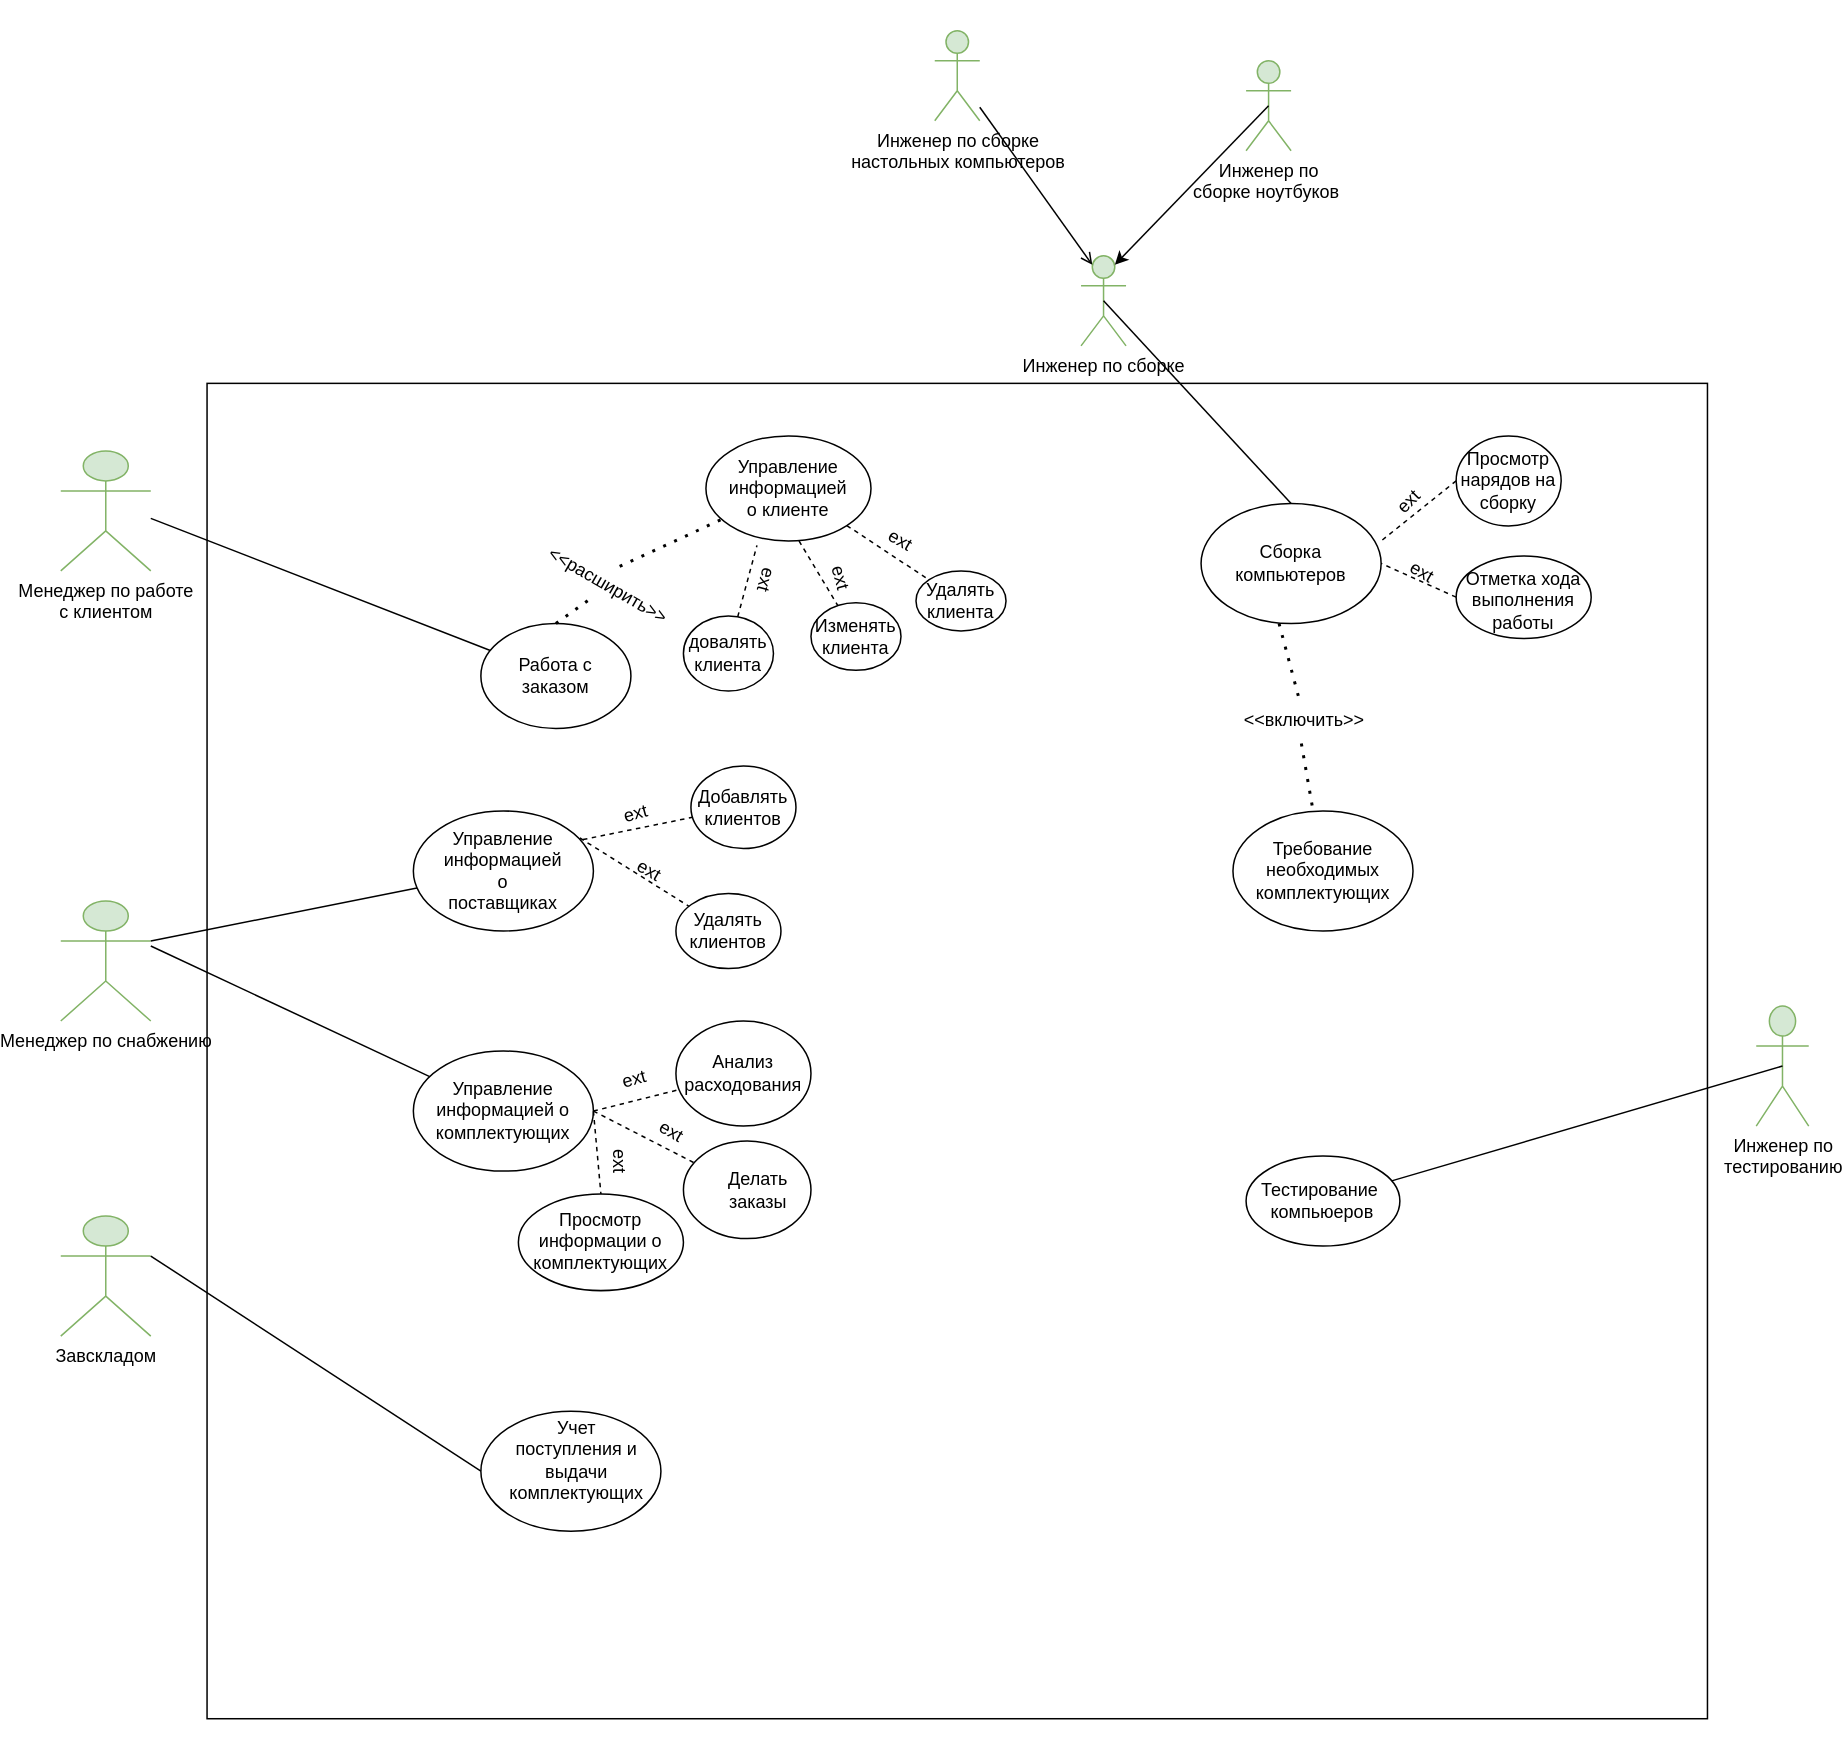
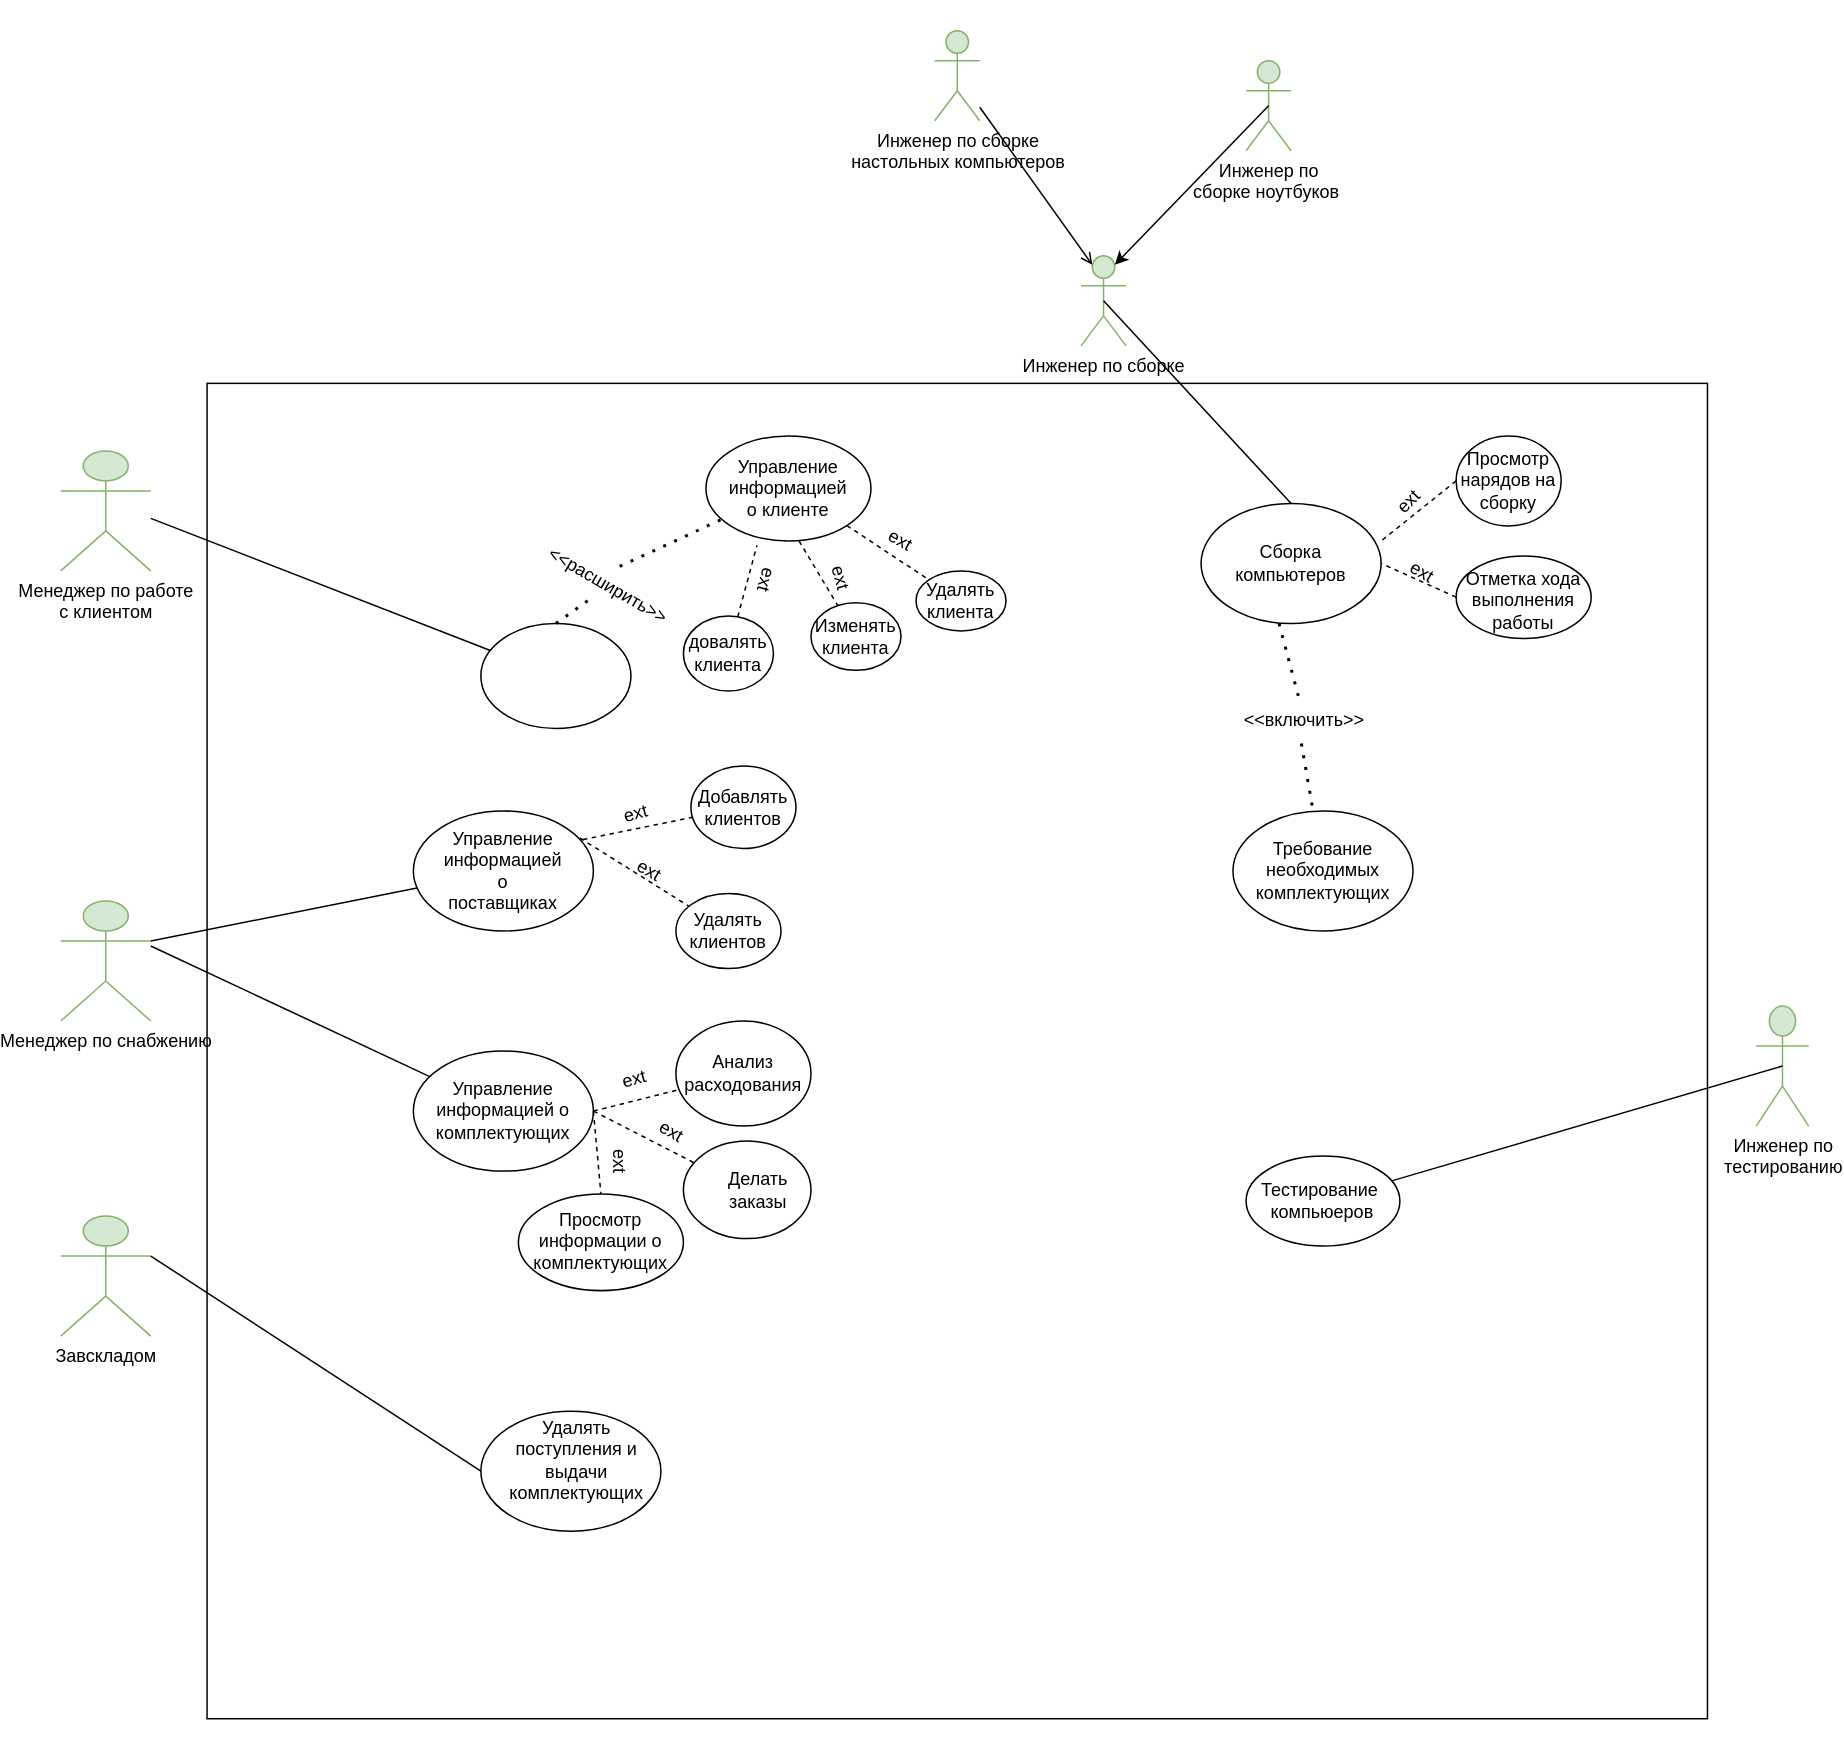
(556, 676) -> none
(577, 1460) -> (577, 1460)
